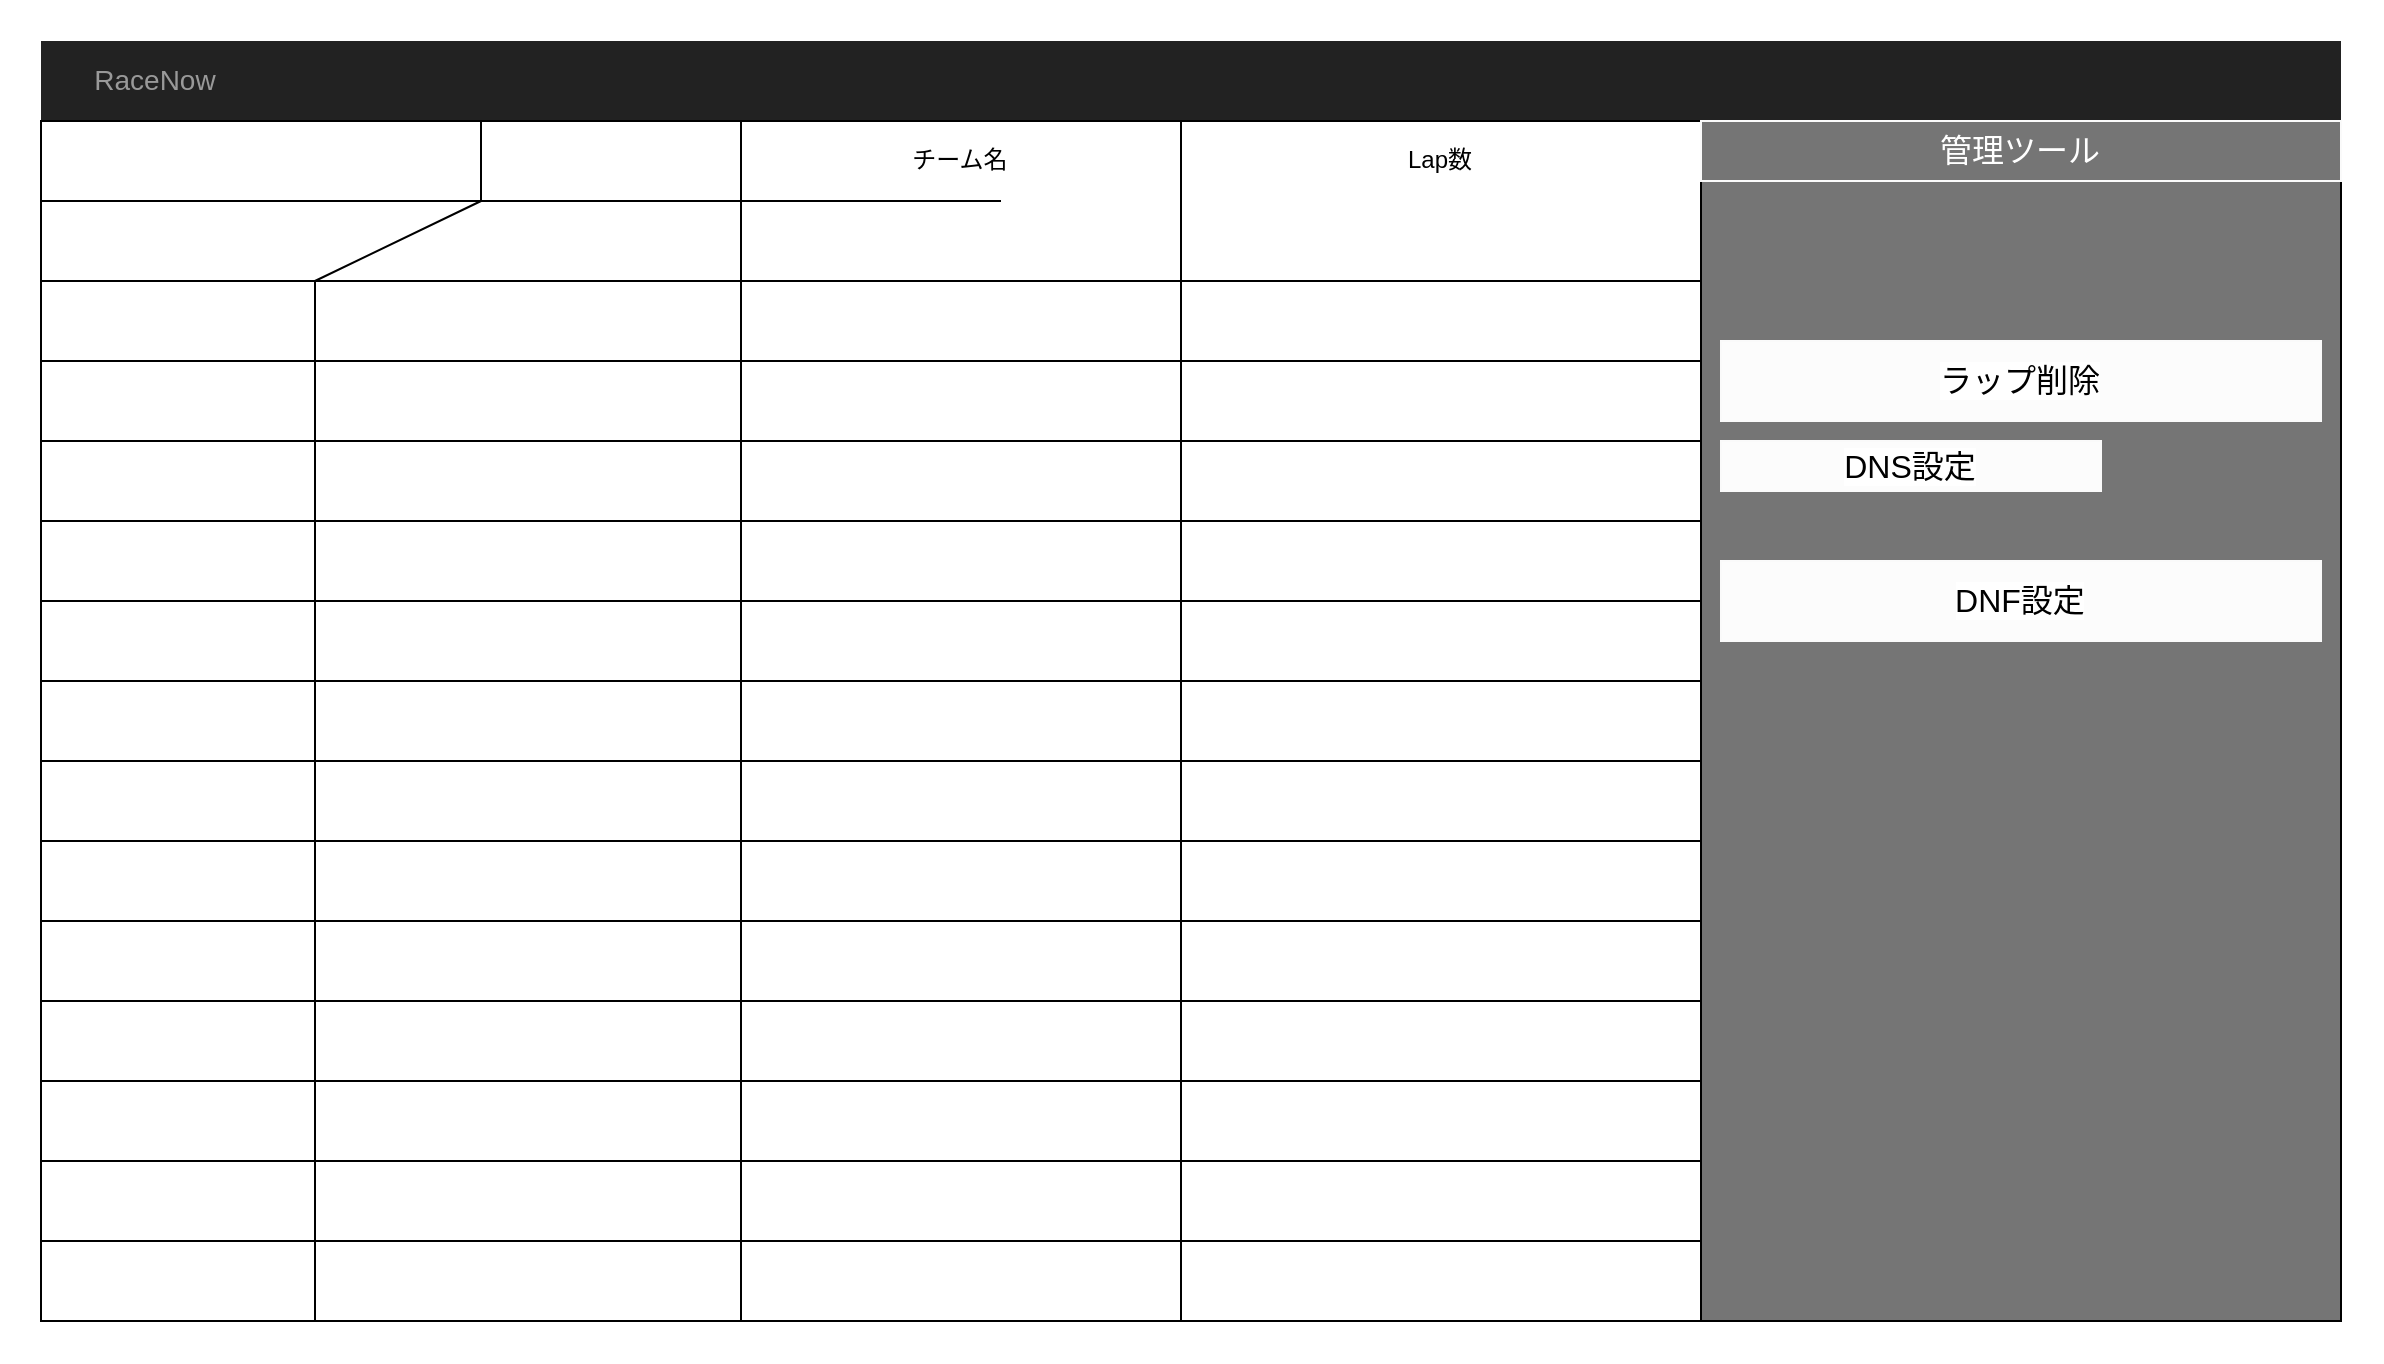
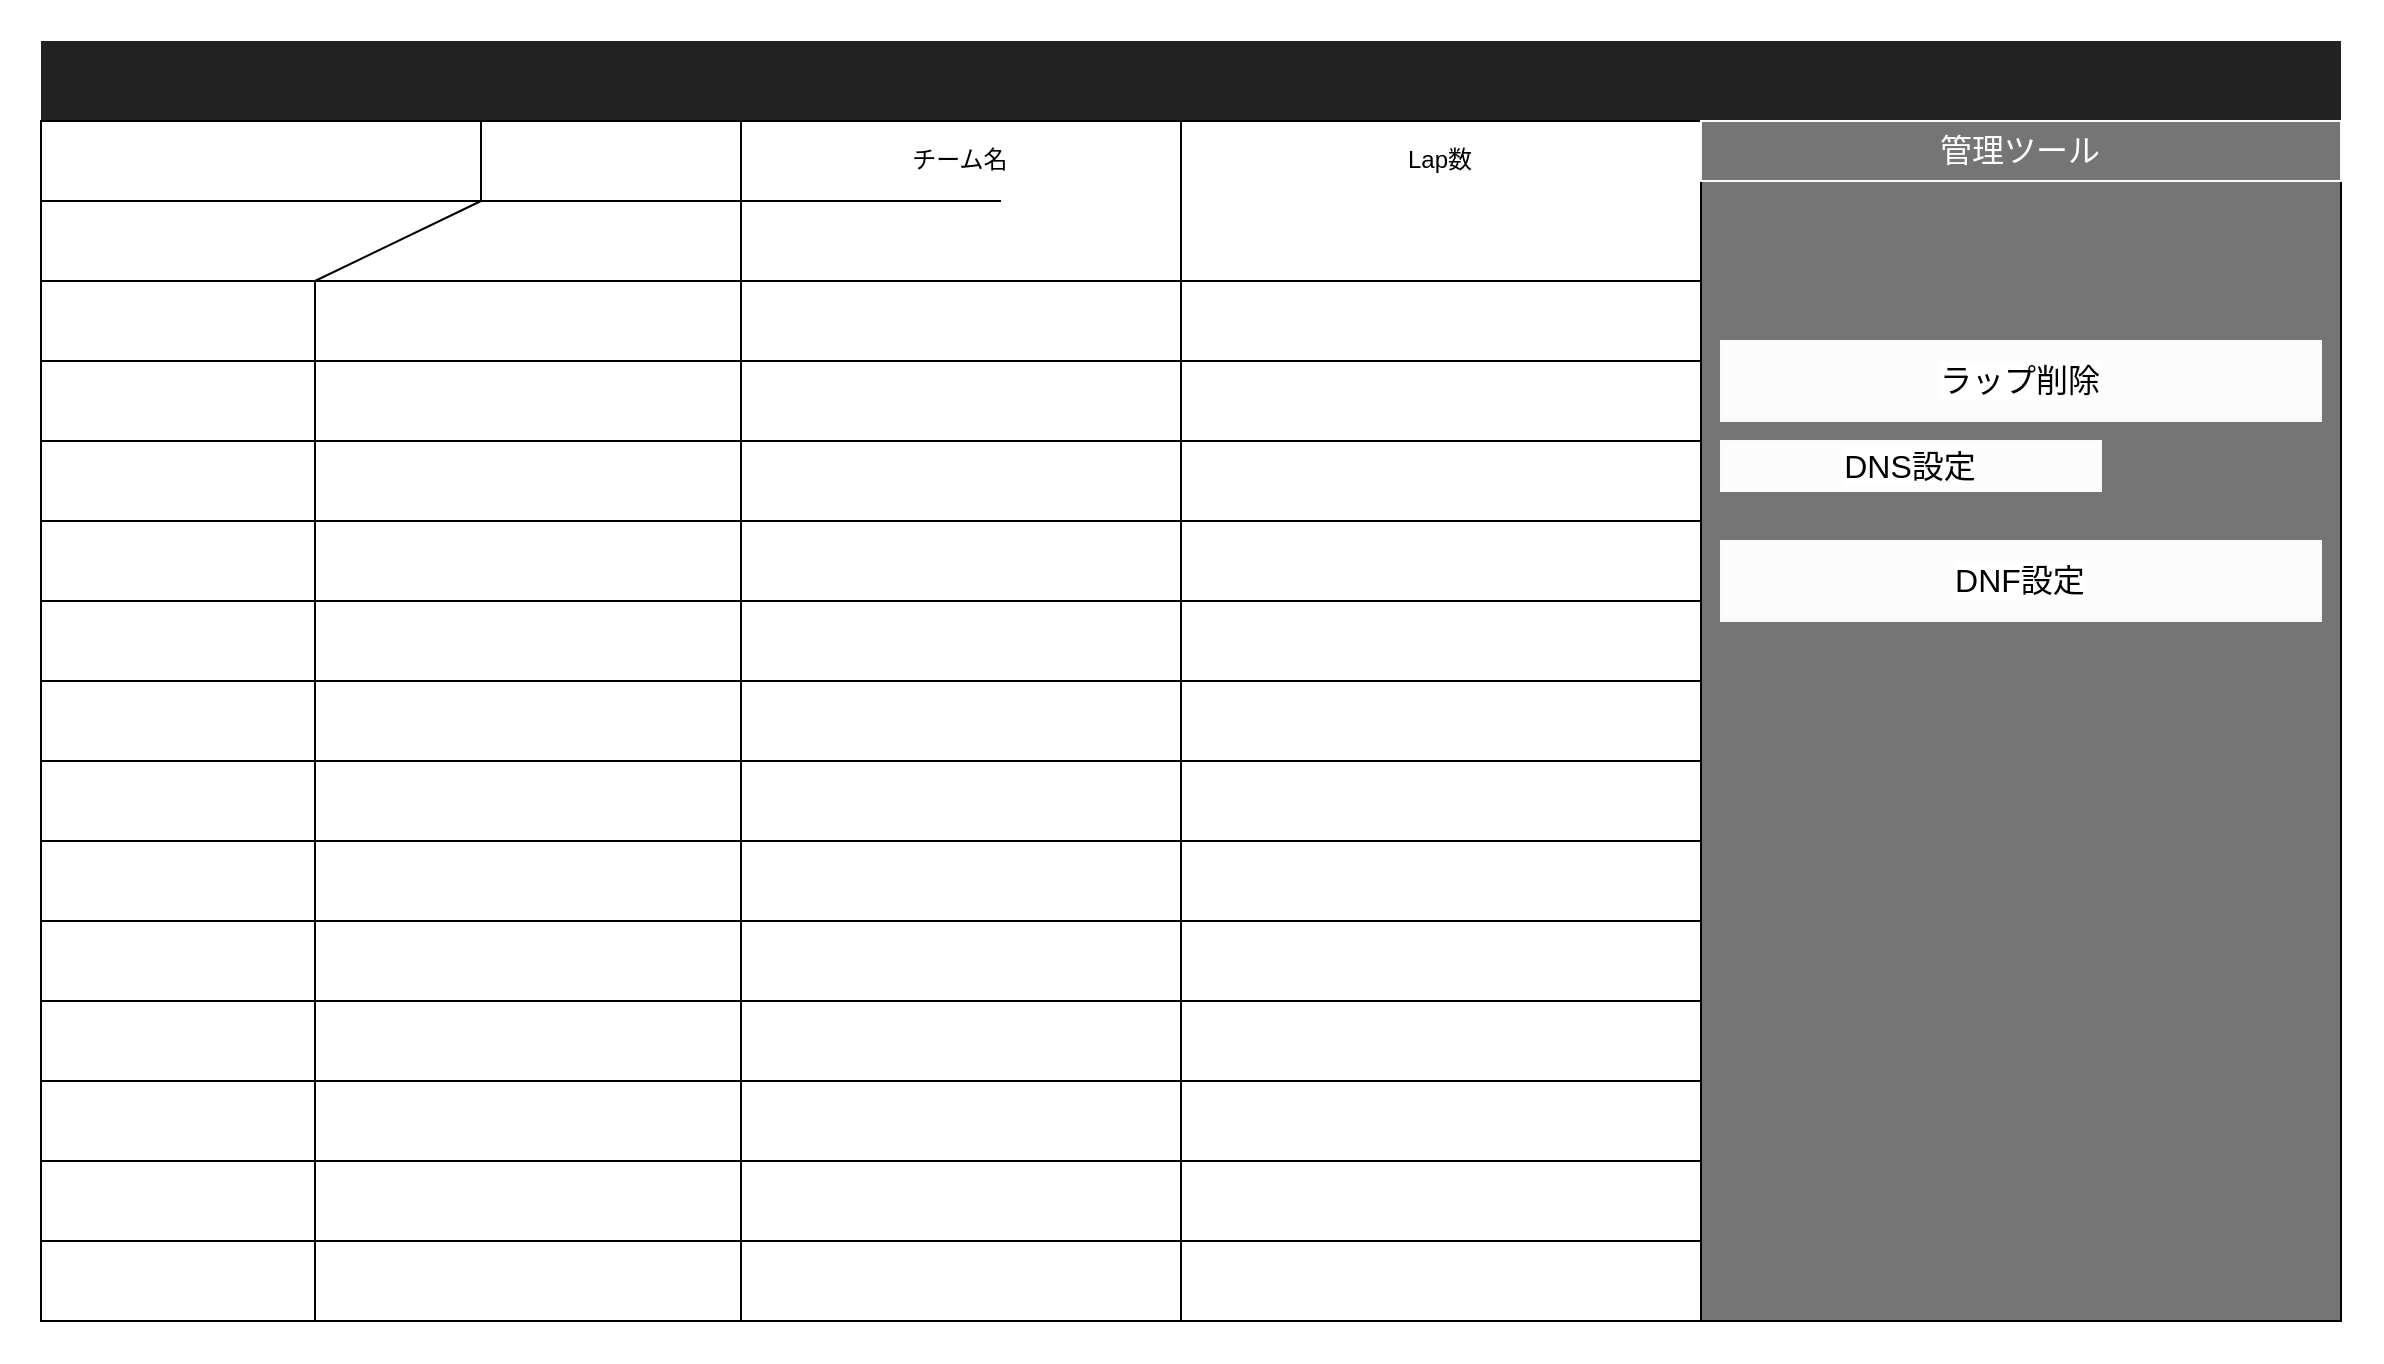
(156, 81) -> none
(2021, 601) -> (2021, 581)
